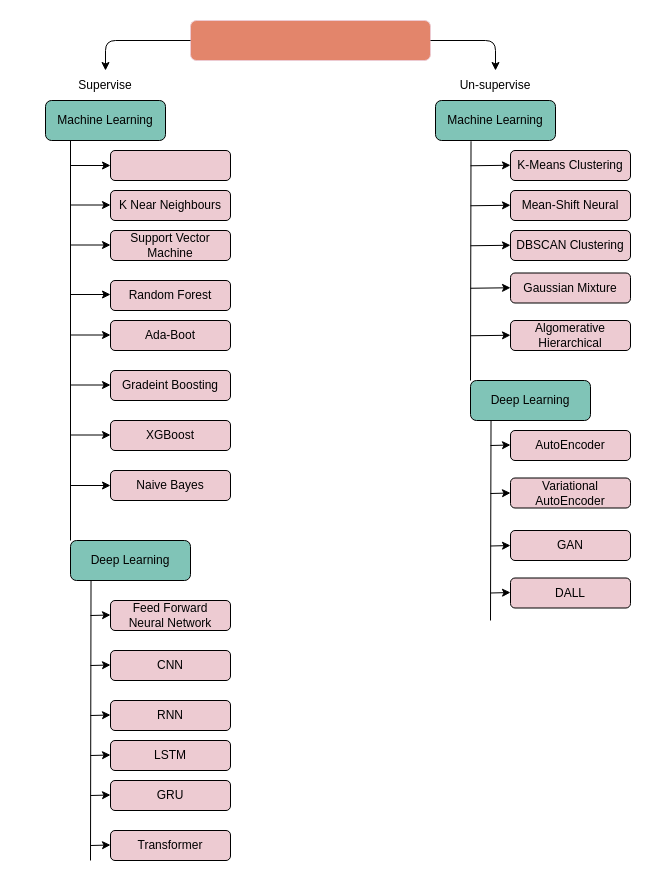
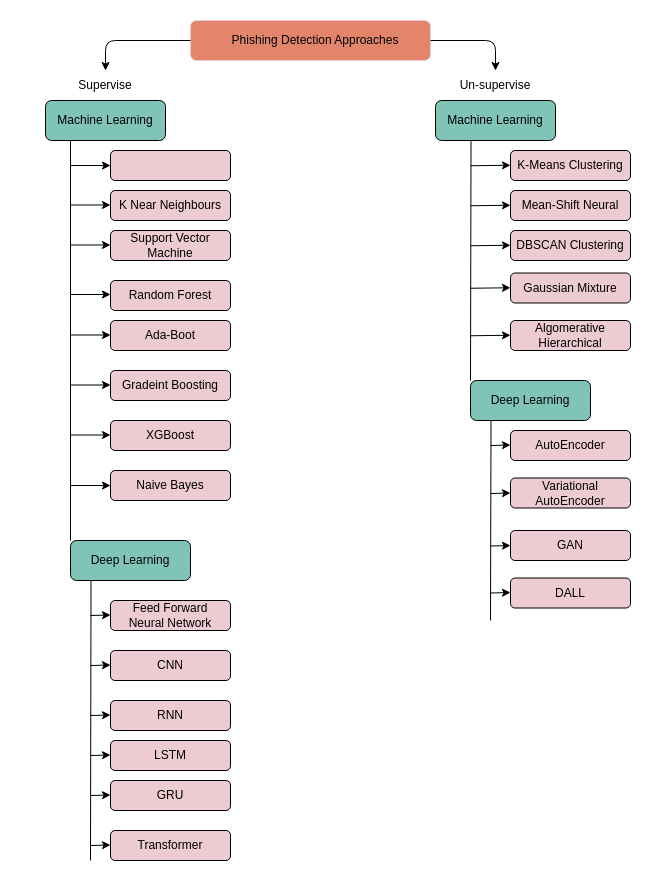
none -> (316, 41)
